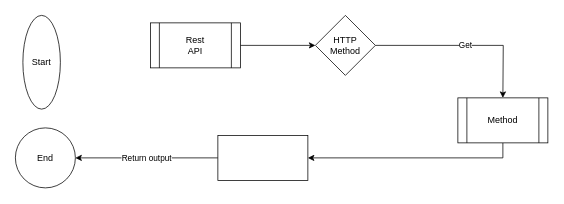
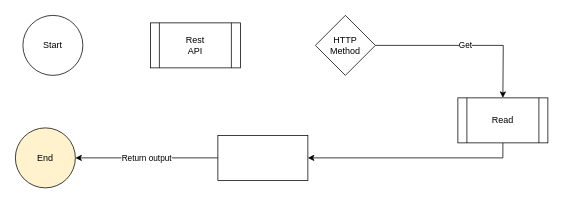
(275, 45) -> none
(42, 62) -> (53, 45)
(503, 120) -> (503, 120)
(45, 158) -> (45, 158)
